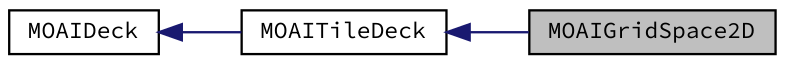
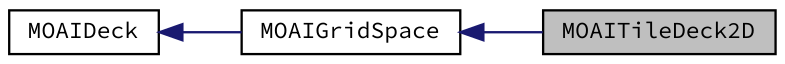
(344, 32) -> (351, 32)
(652, 32) -> (659, 32)
